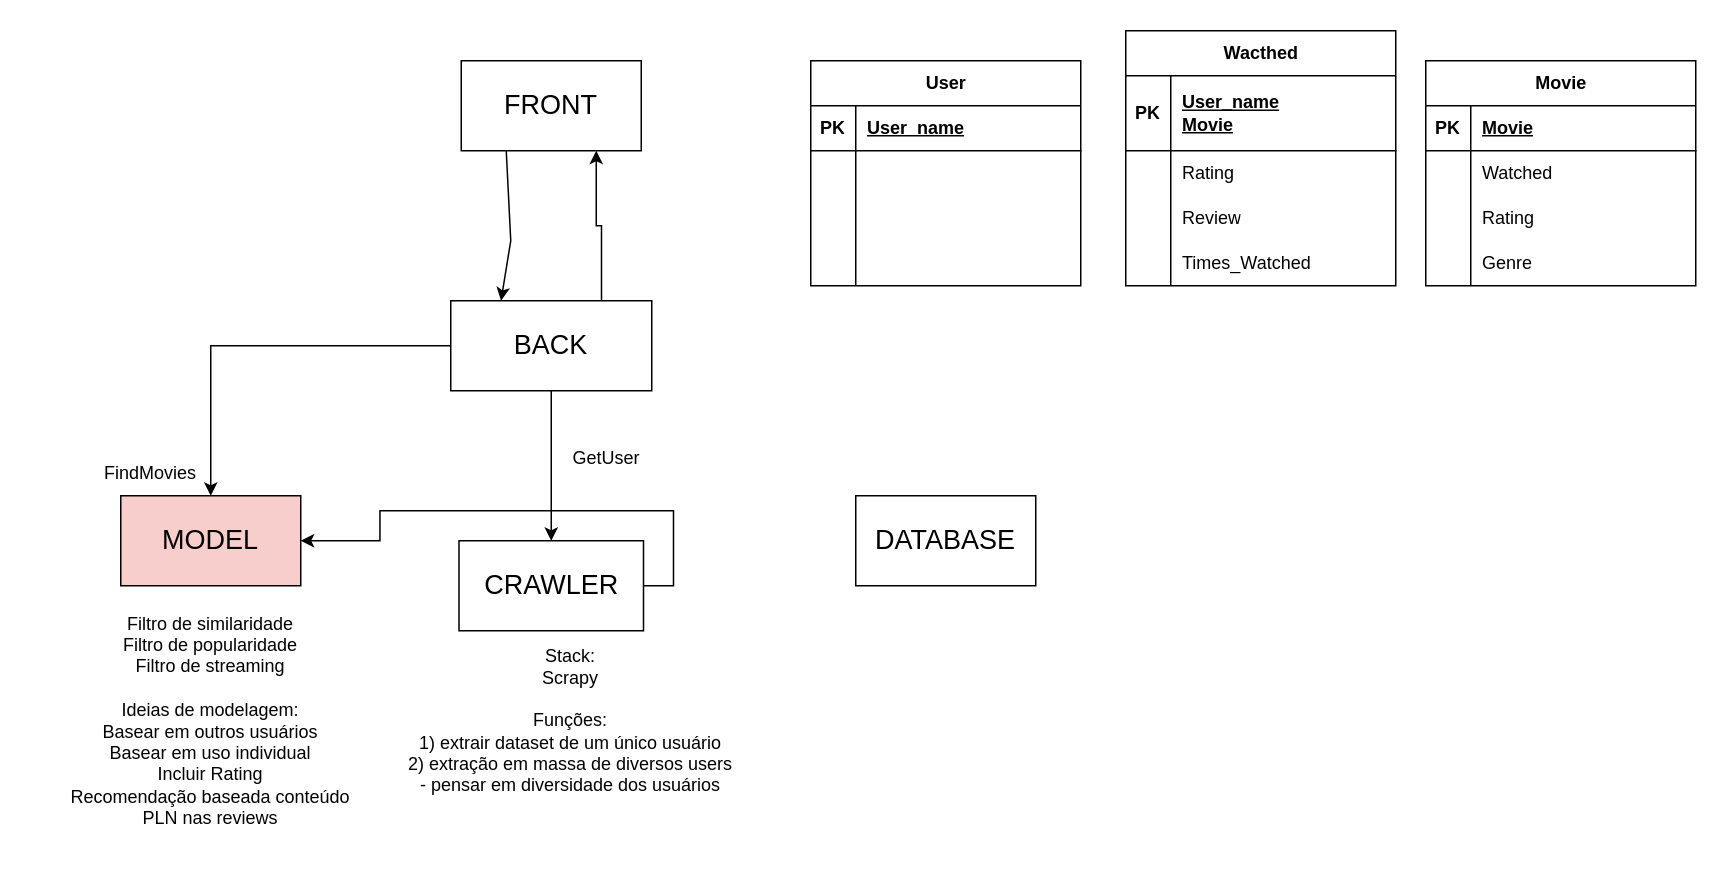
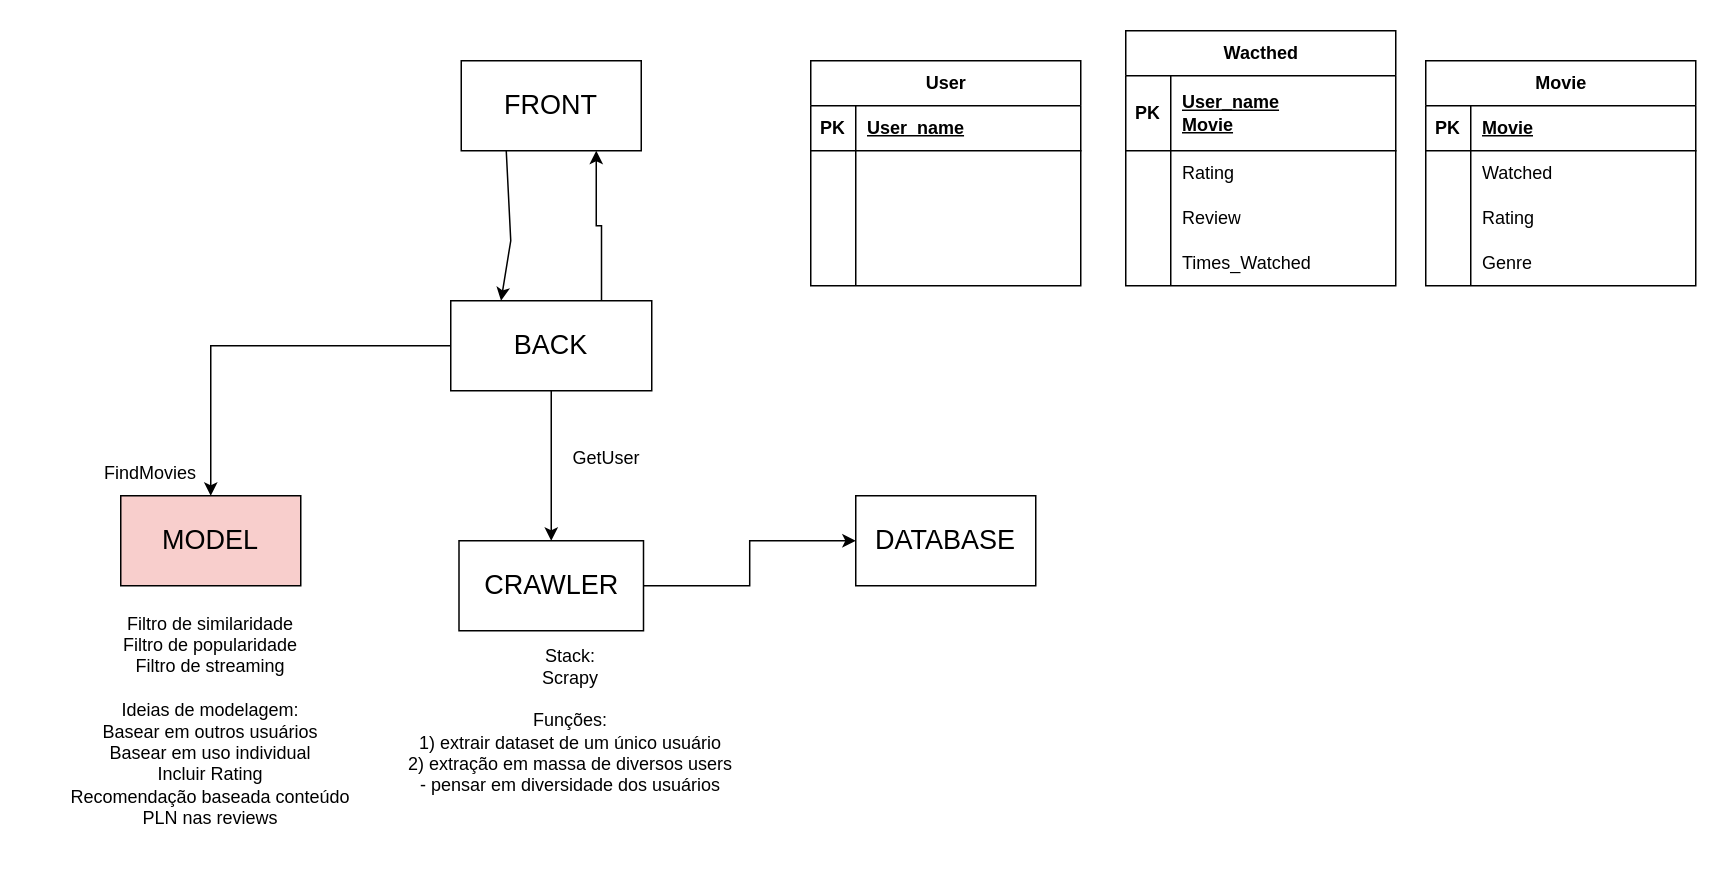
(516, 511) -> (750, 555)
